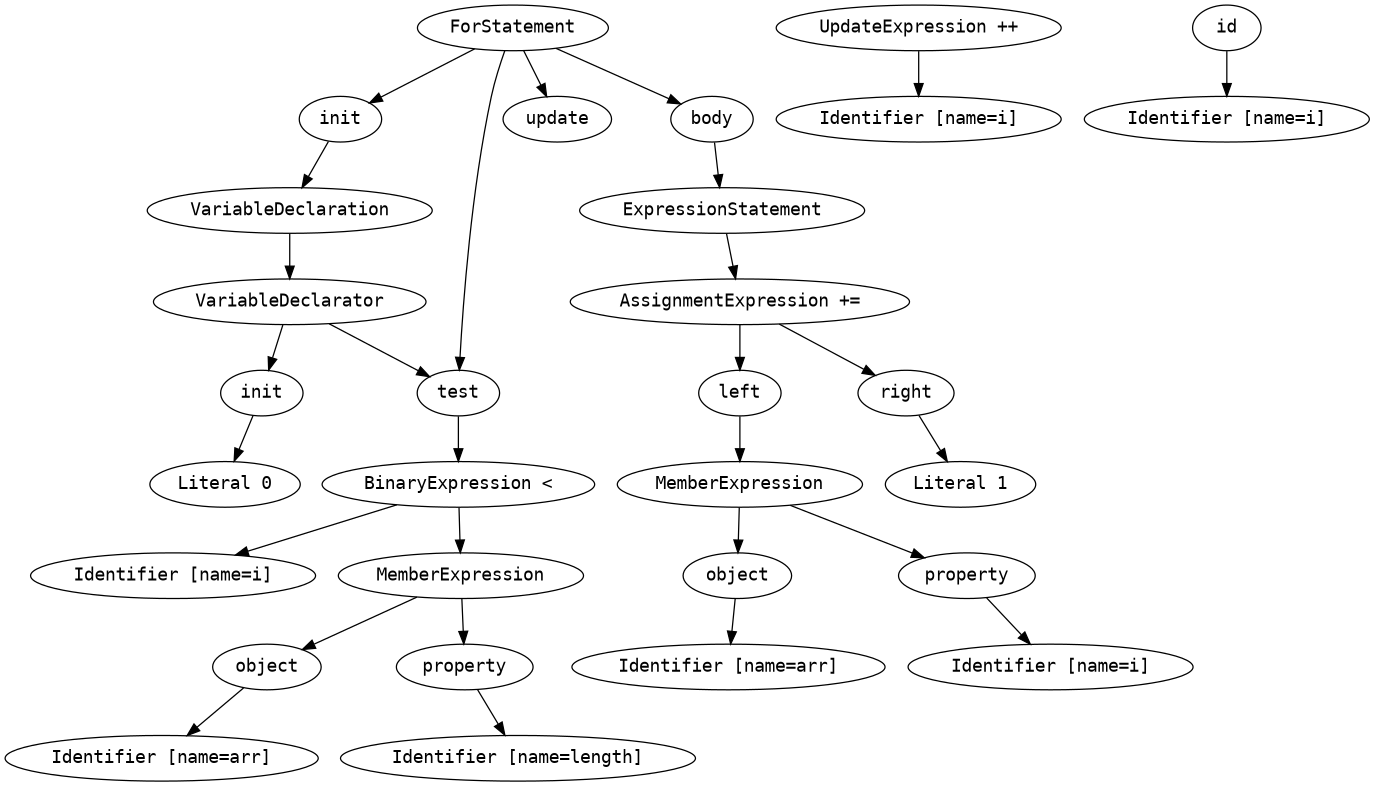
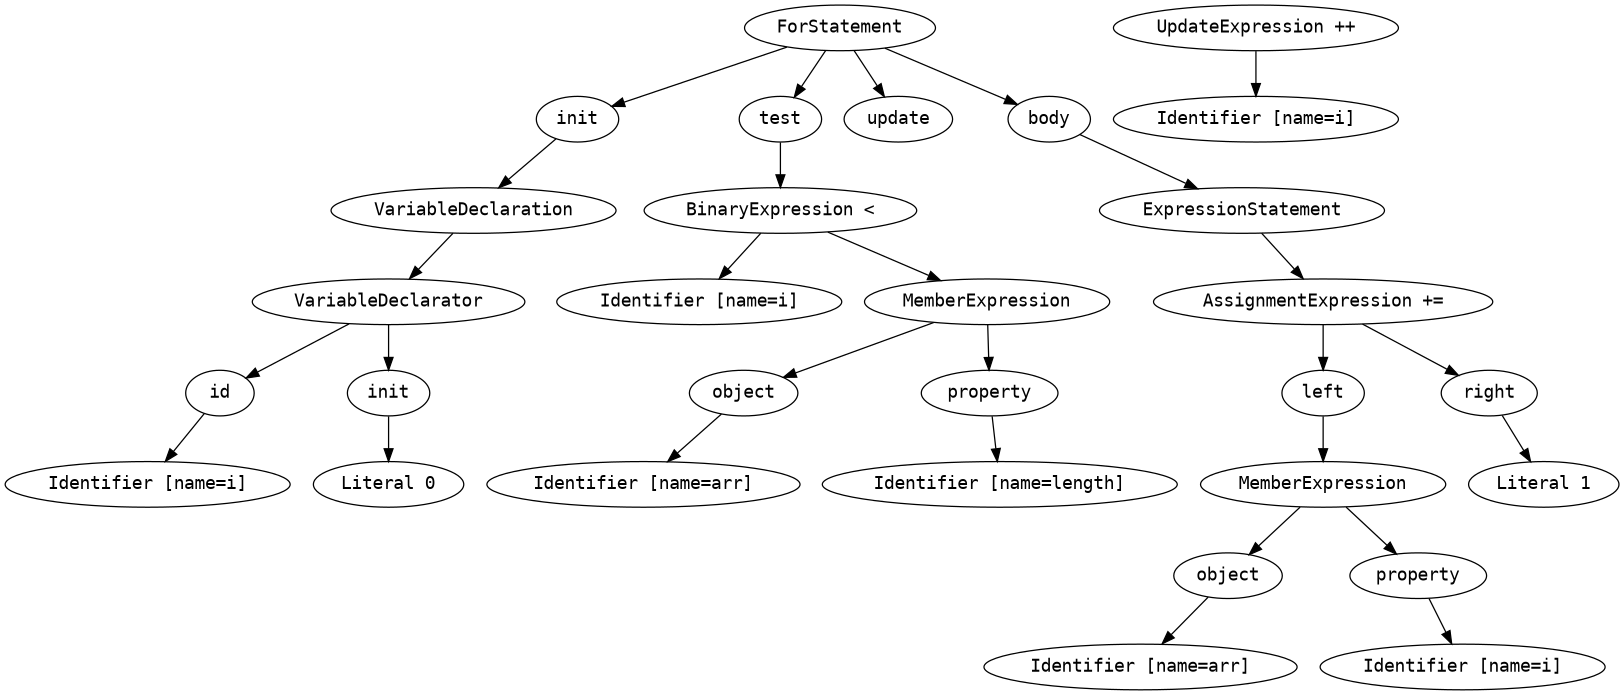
(374, 347) -> (303, 348)
